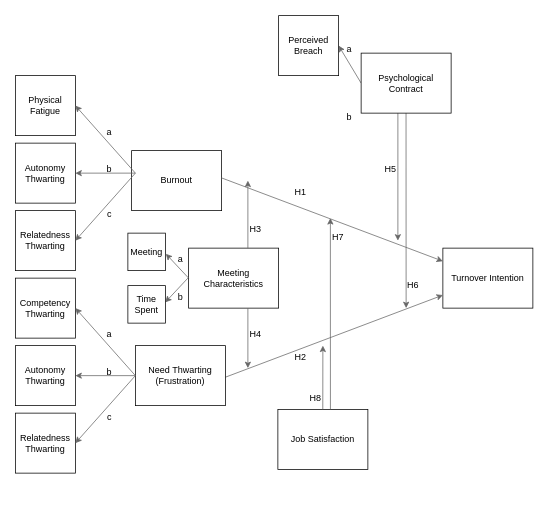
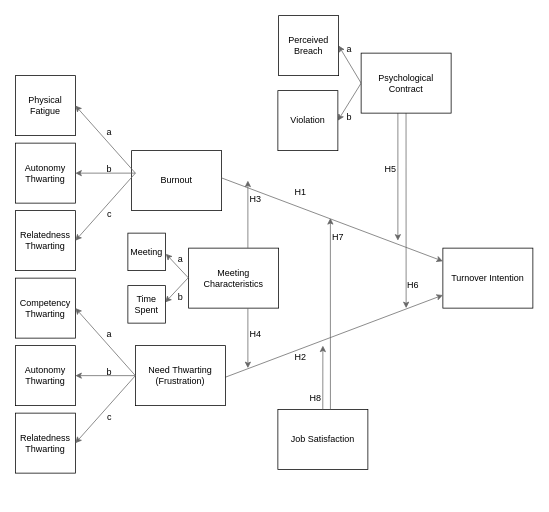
none -> (351, 99)
none -> (308, 120)
(255, 229) -> (255, 199)
